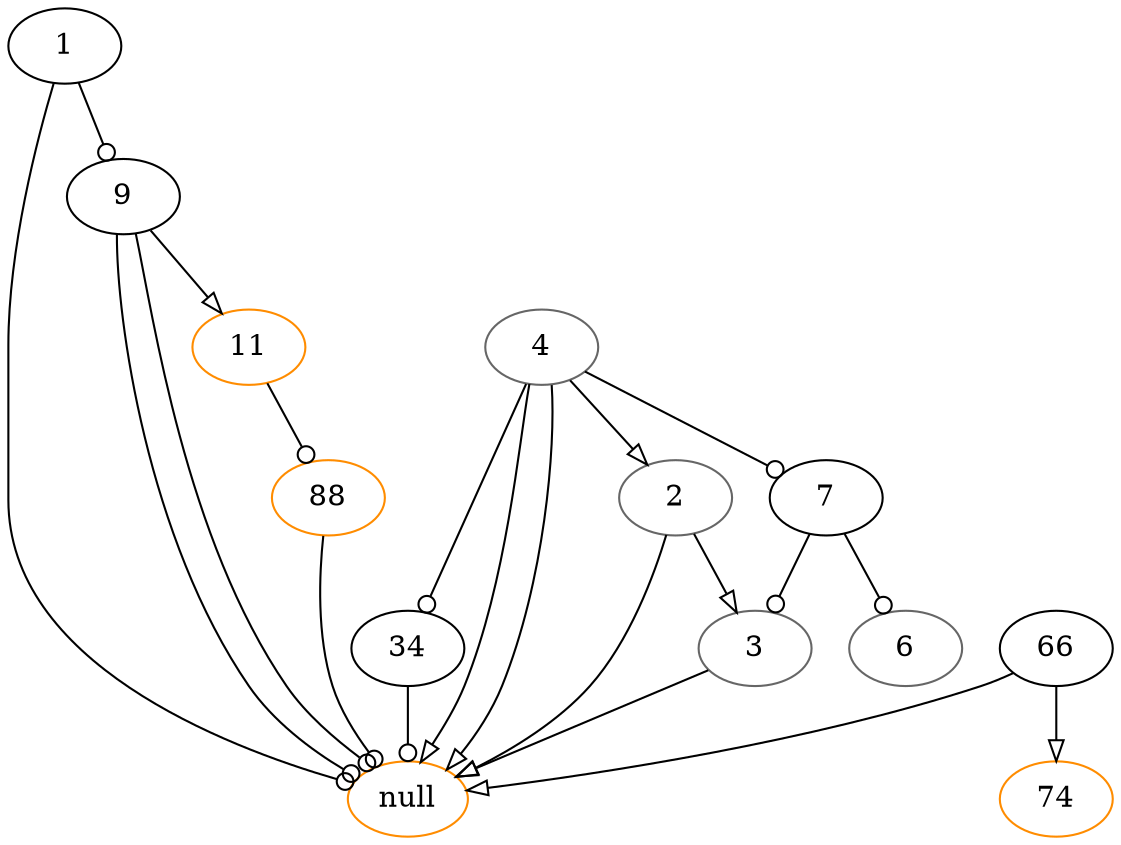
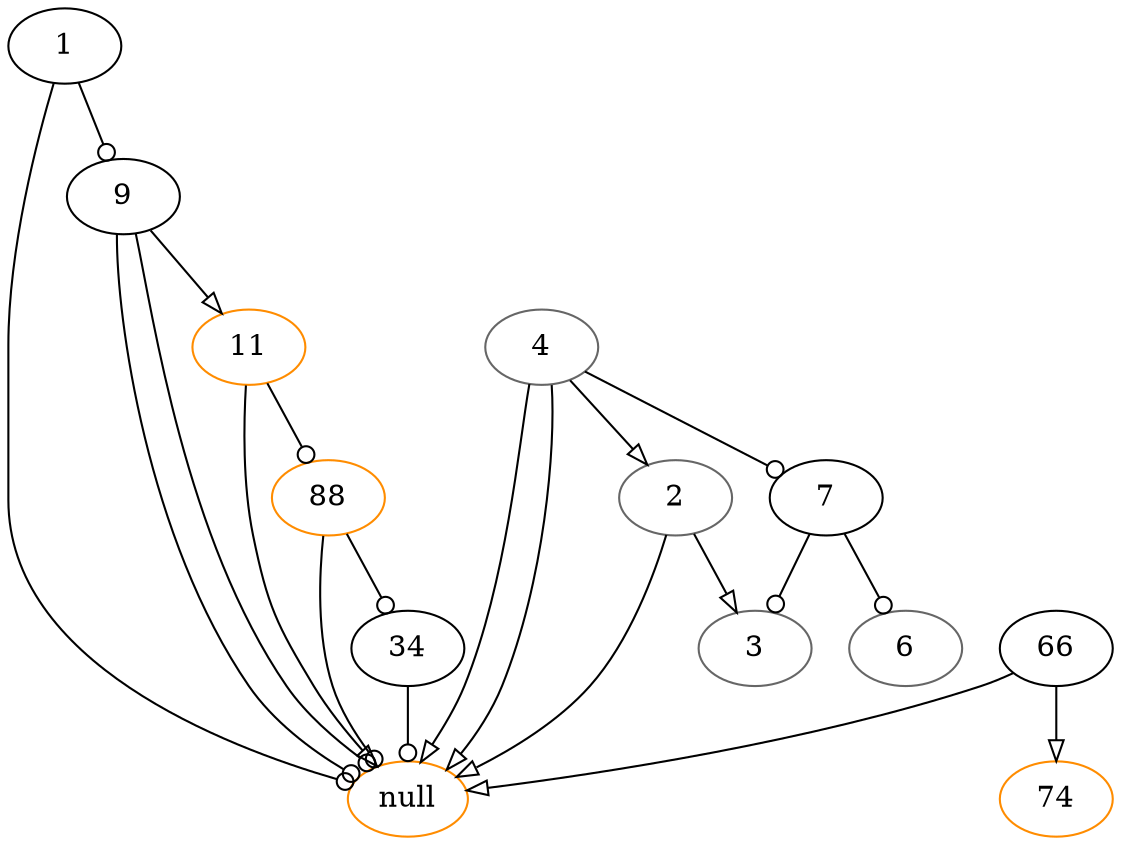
(478, 490) -> (364, 566)
(592, 719) -> (264, 581)
